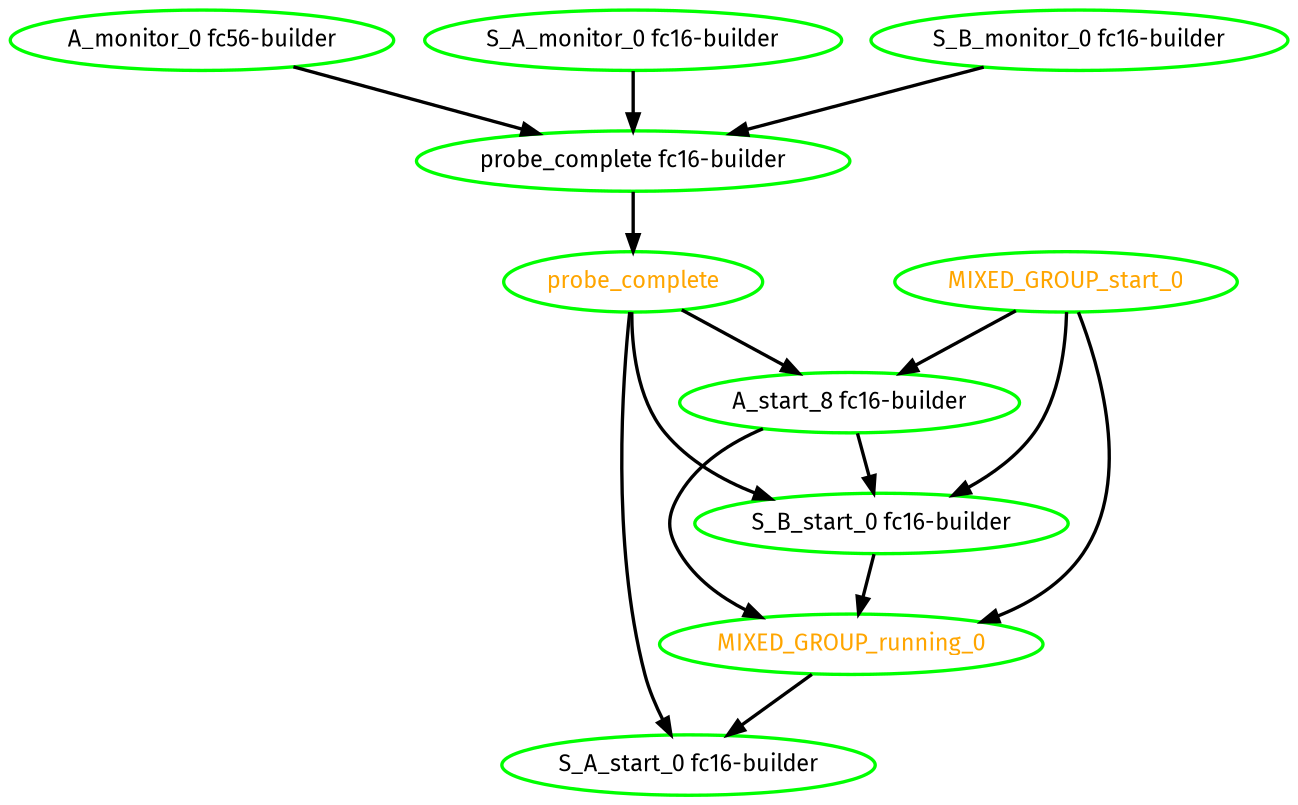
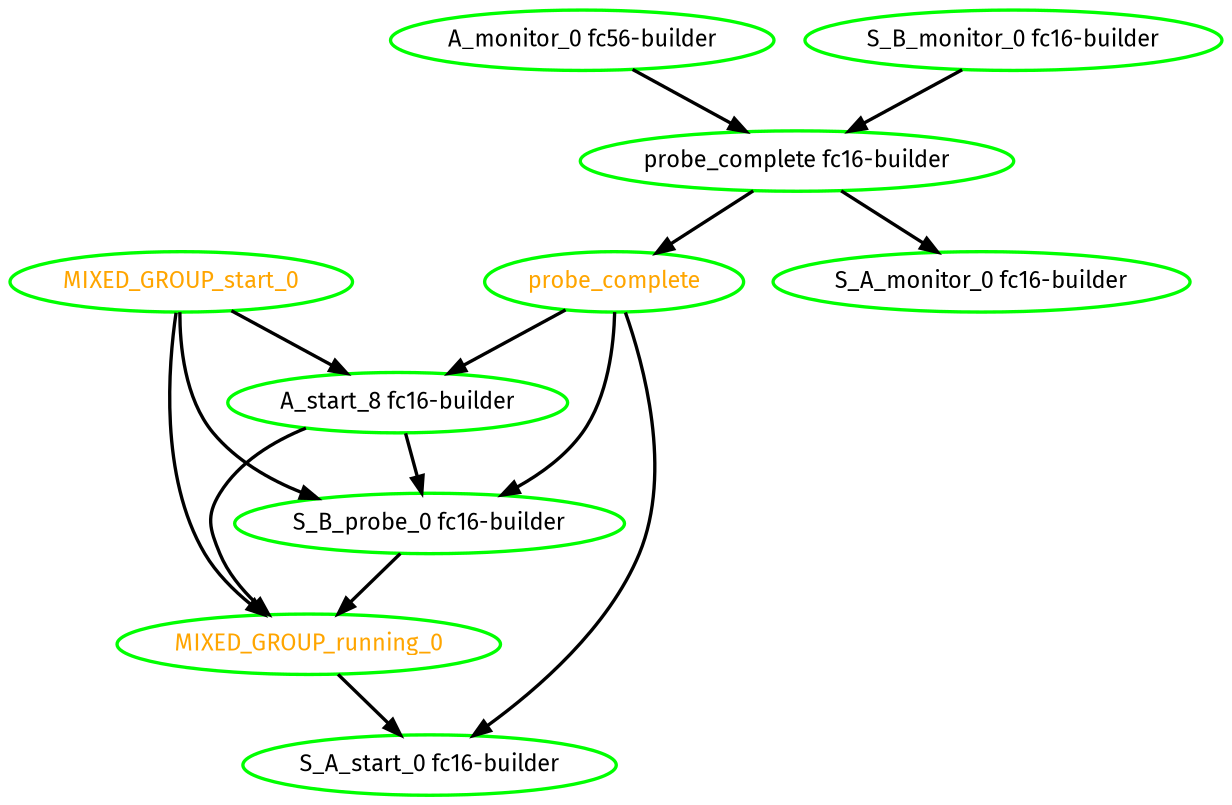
(633, 92) -> (882, 217)
(881, 523) -> (430, 523)
